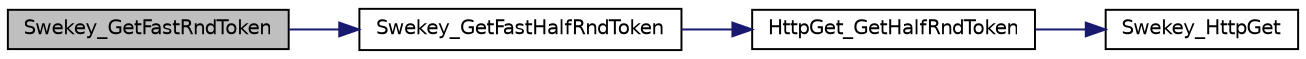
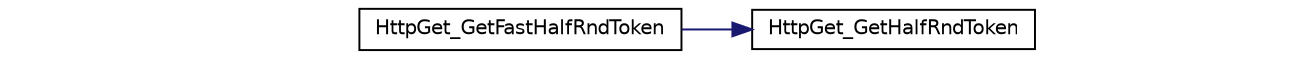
(148, 29) -> none
(520, 29) -> (520, 29)
(1202, 29) -> none
